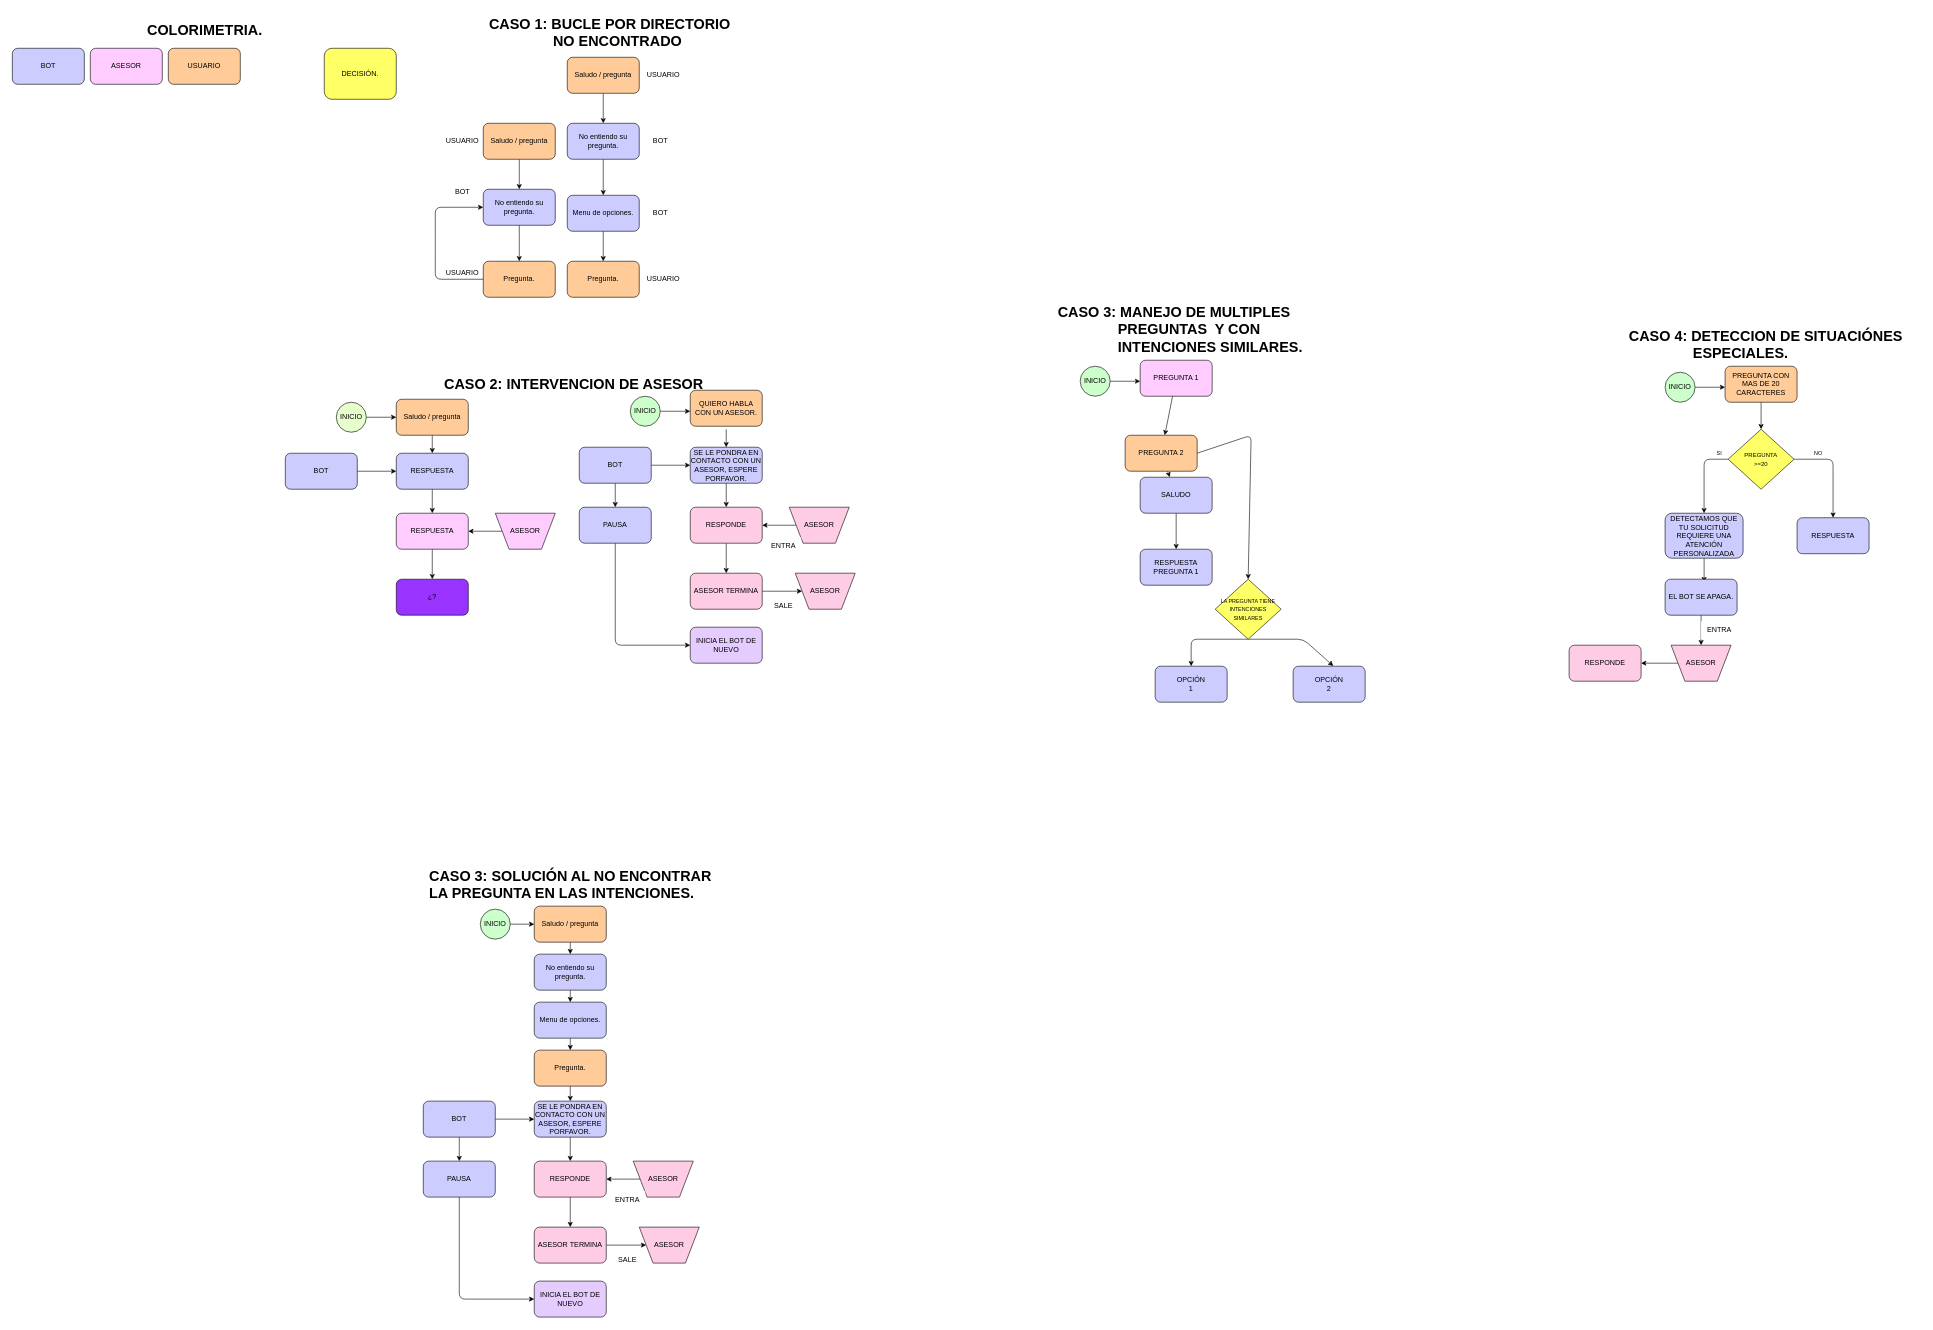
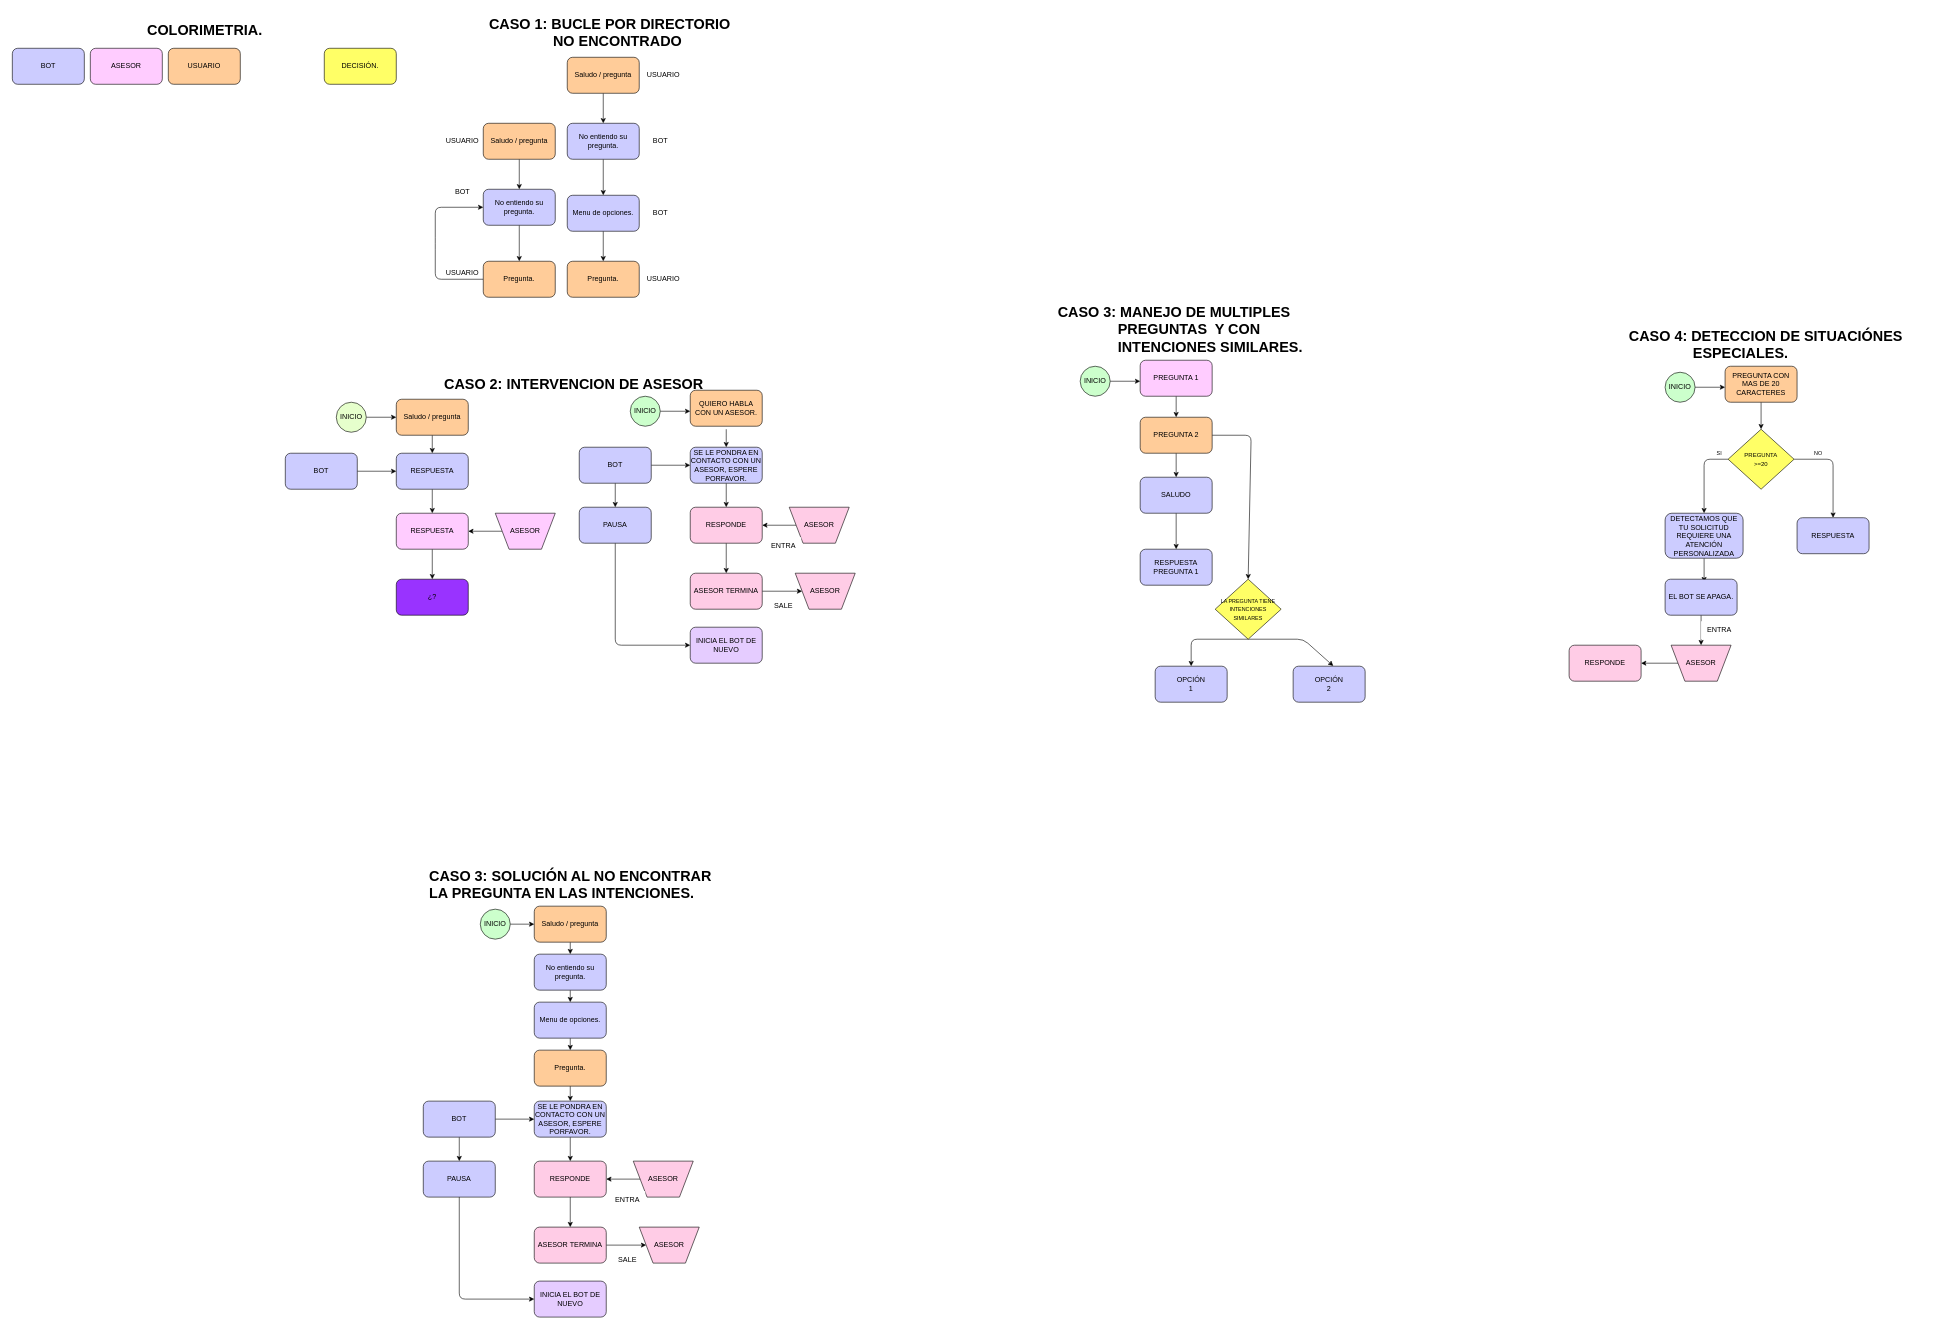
(360, 74) -> (360, 66)
(1161, 453) -> (1176, 435)
